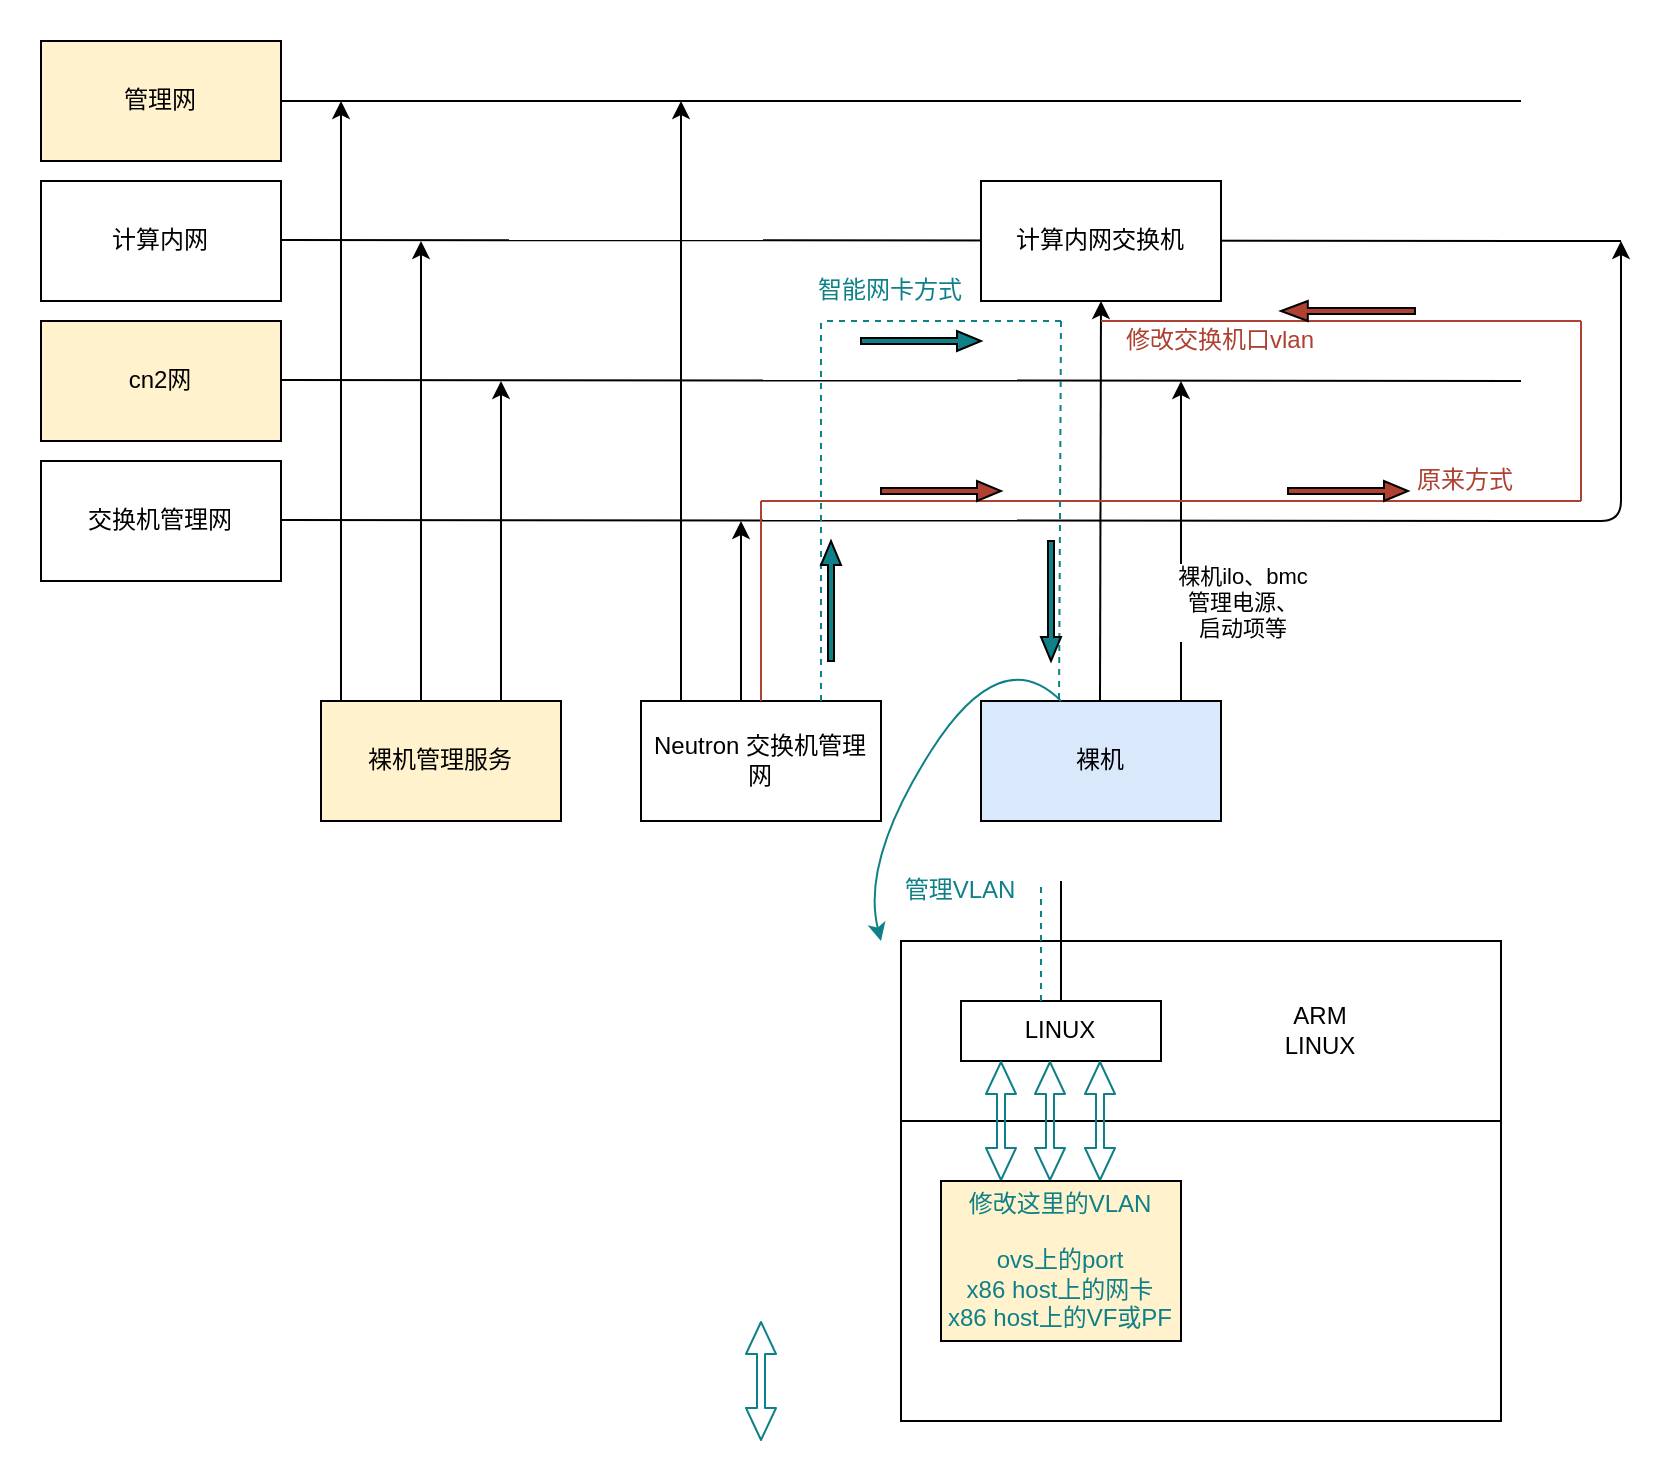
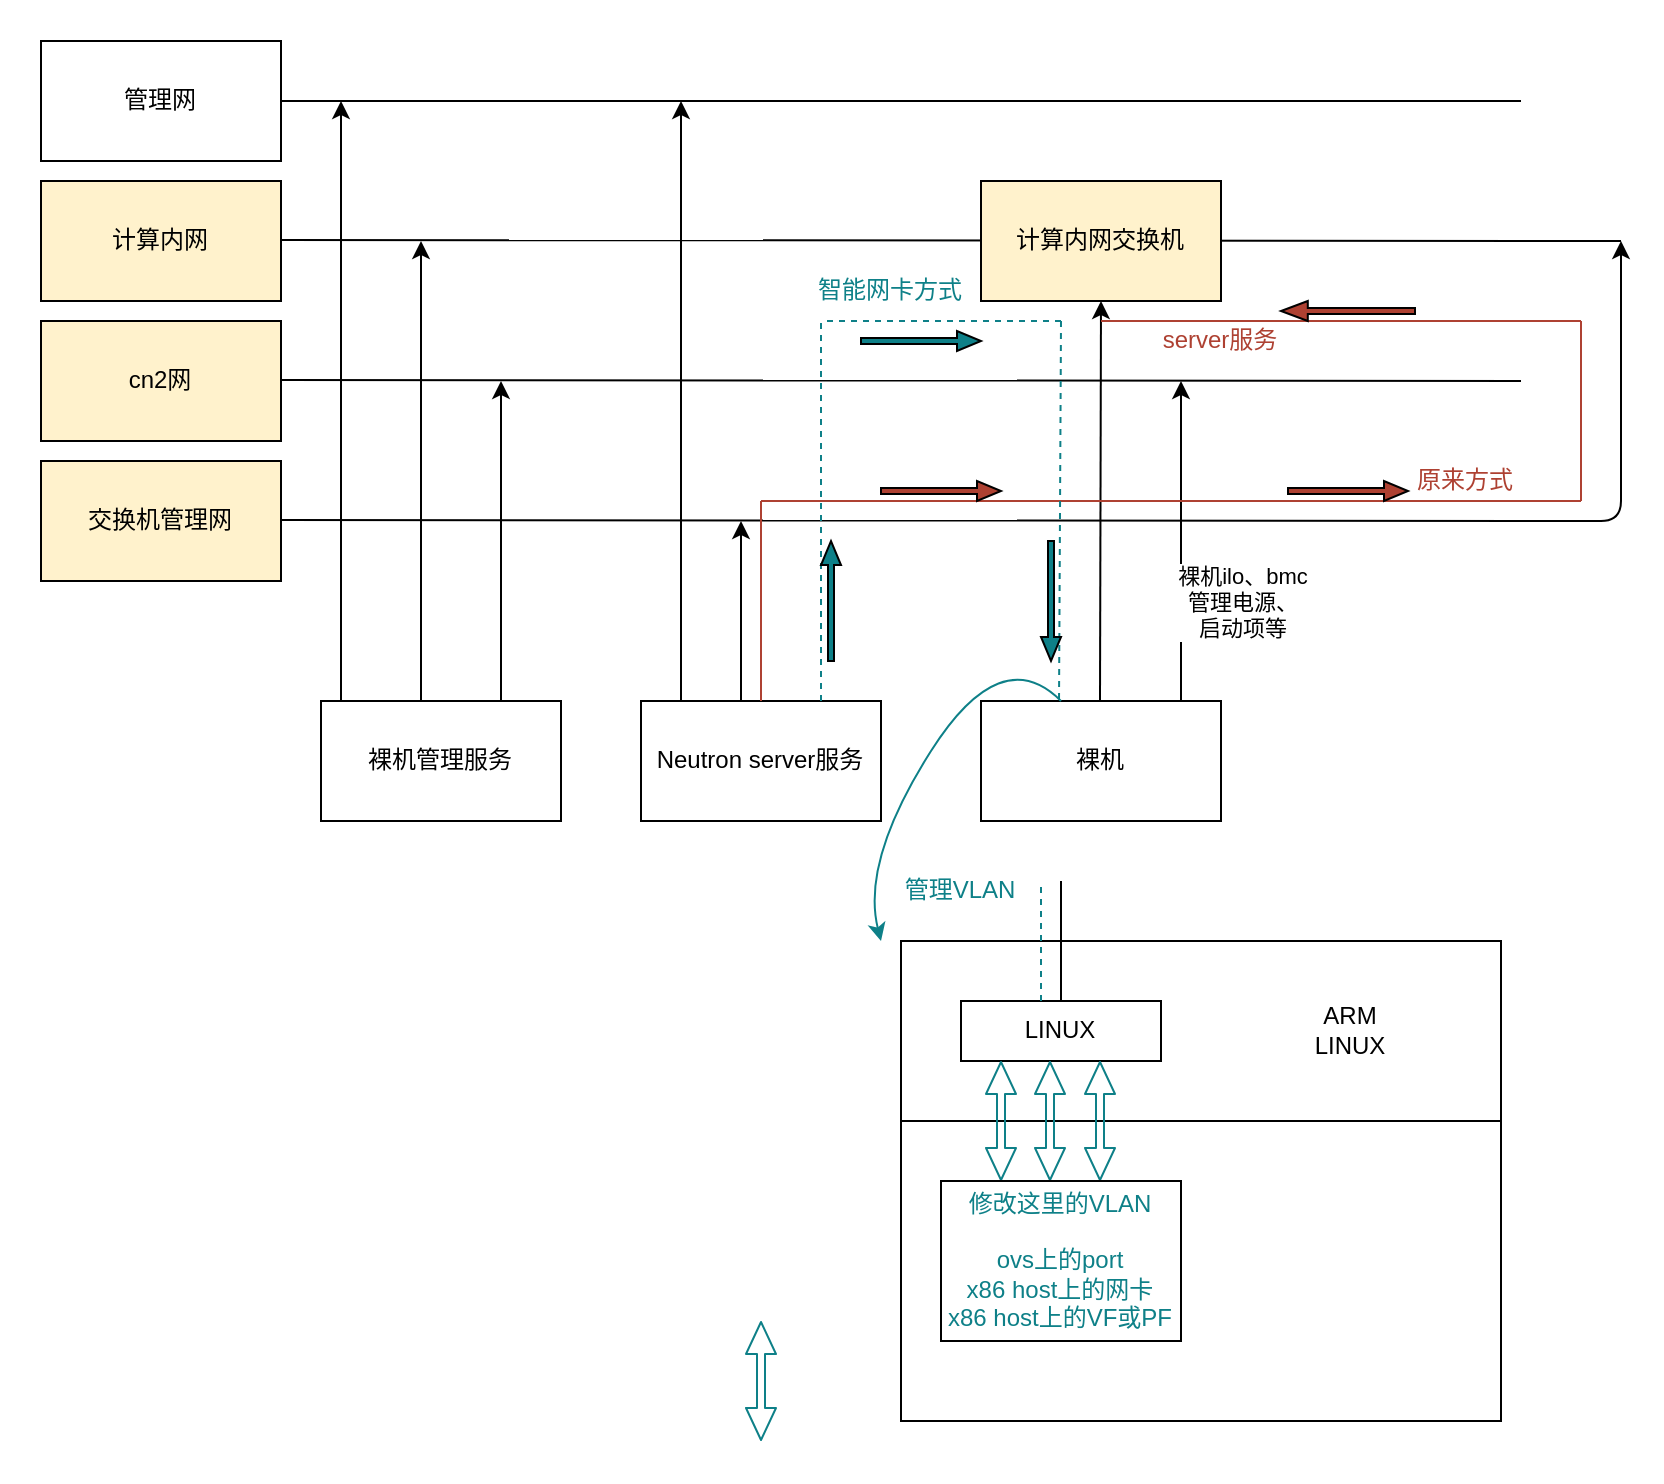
(161, 101) -> (161, 101)
(161, 241) -> (161, 241)
(1101, 241) -> (1101, 241)
(1221, 341) -> (1221, 341)
(161, 521) -> (161, 521)
(441, 761) -> (441, 761)
(761, 761) -> (761, 761)
(1101, 761) -> (1101, 761)
(1321, 1031) -> (1351, 1031)
(1061, 1261) -> (1061, 1261)
